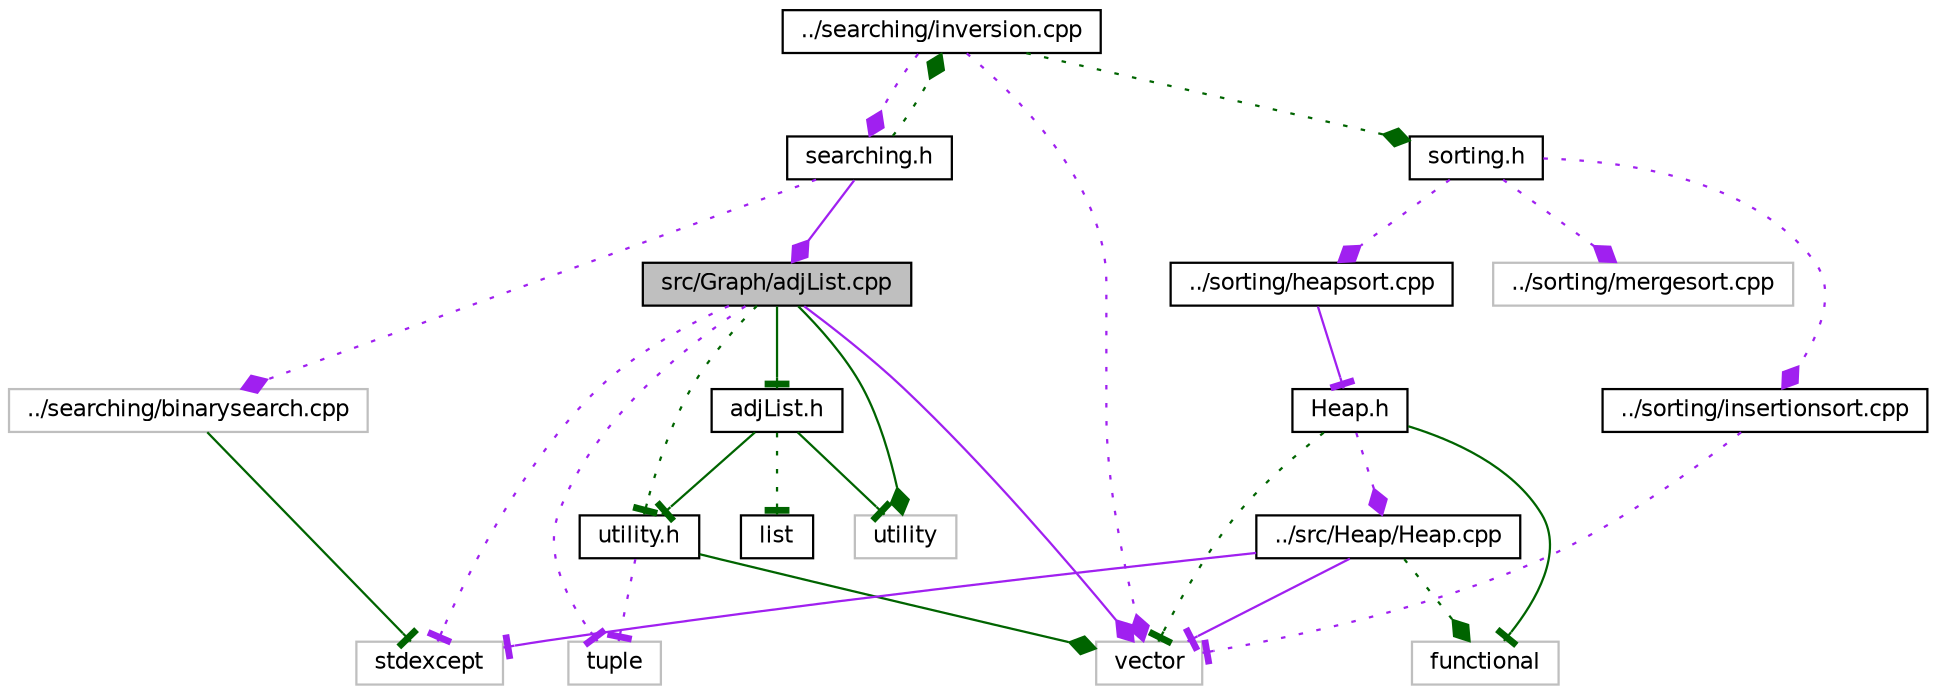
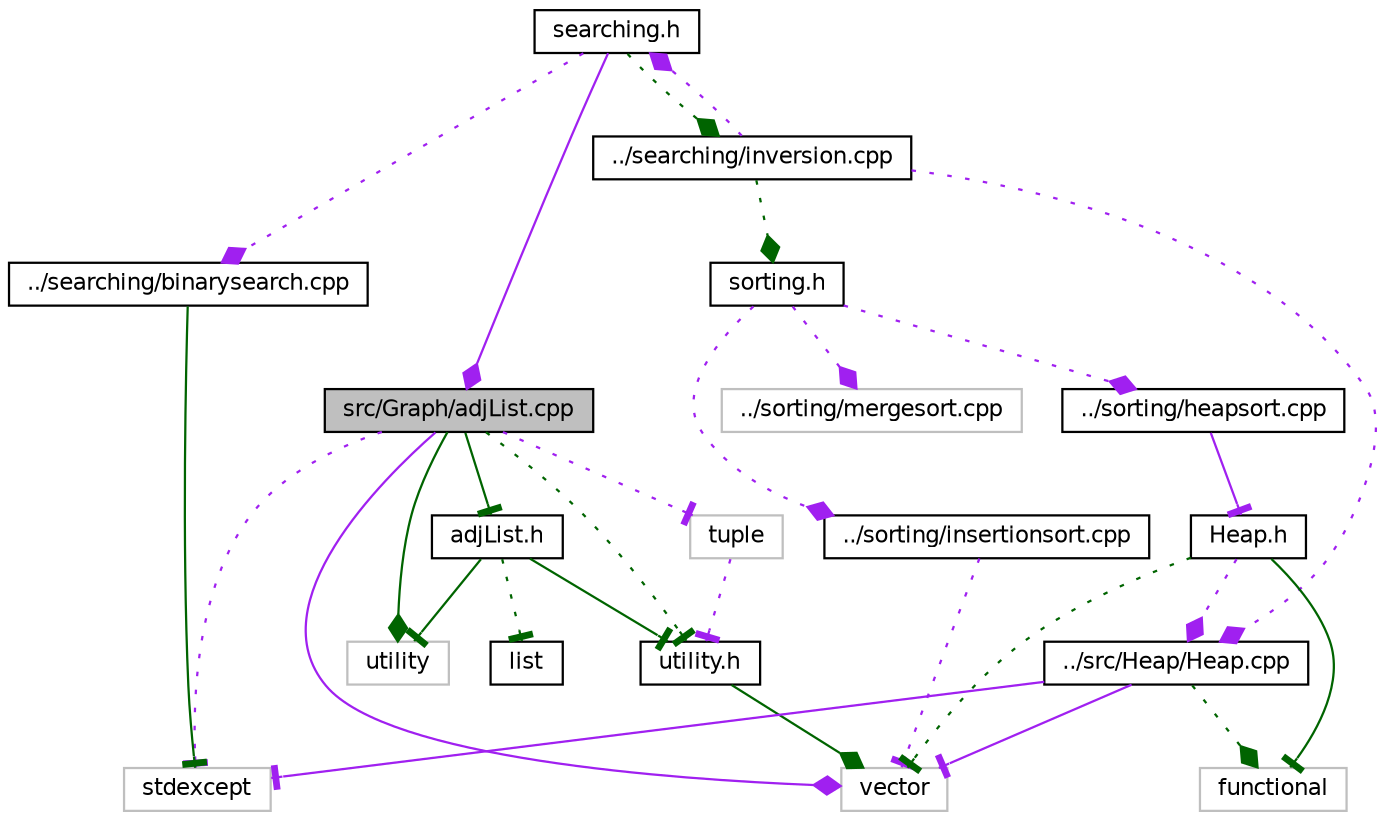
(1106, 312) -> (1287, 307)
(188, 411) -> (188, 284)
(628, 594) -> (720, 595)
